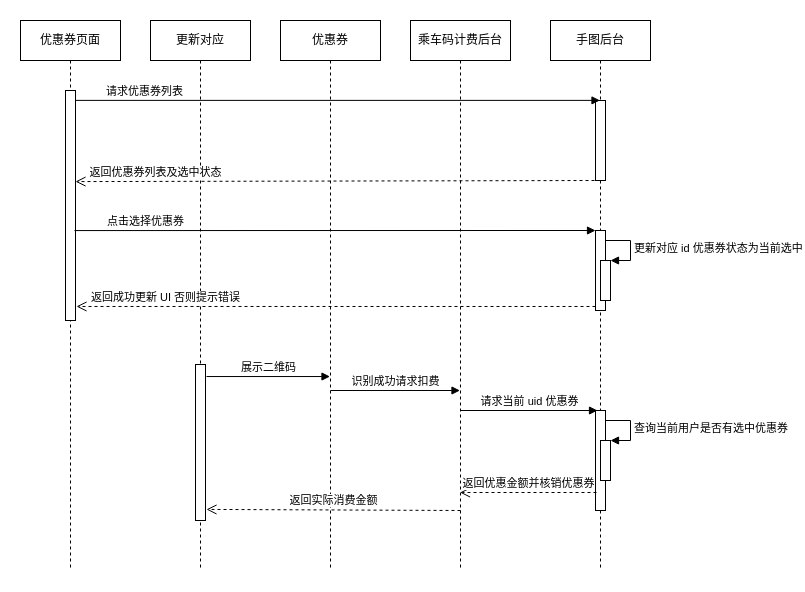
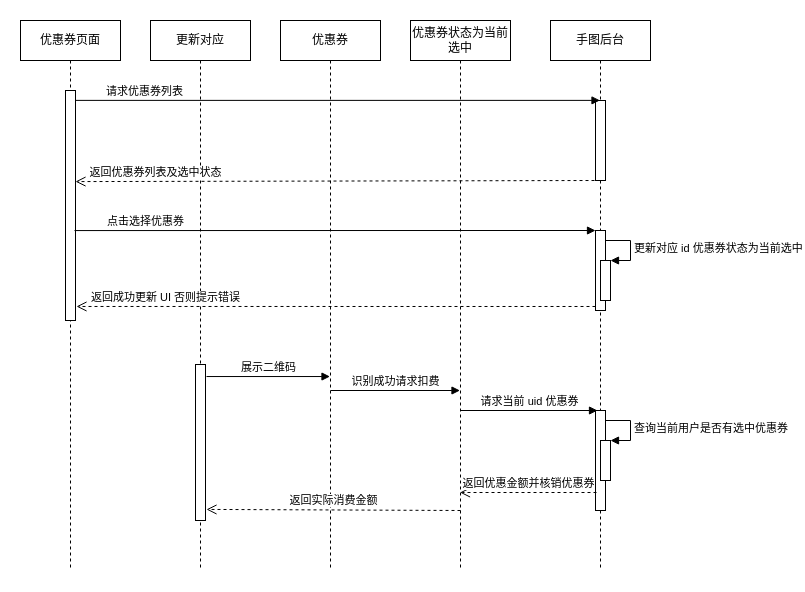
(461, 41) -> (461, 41)
